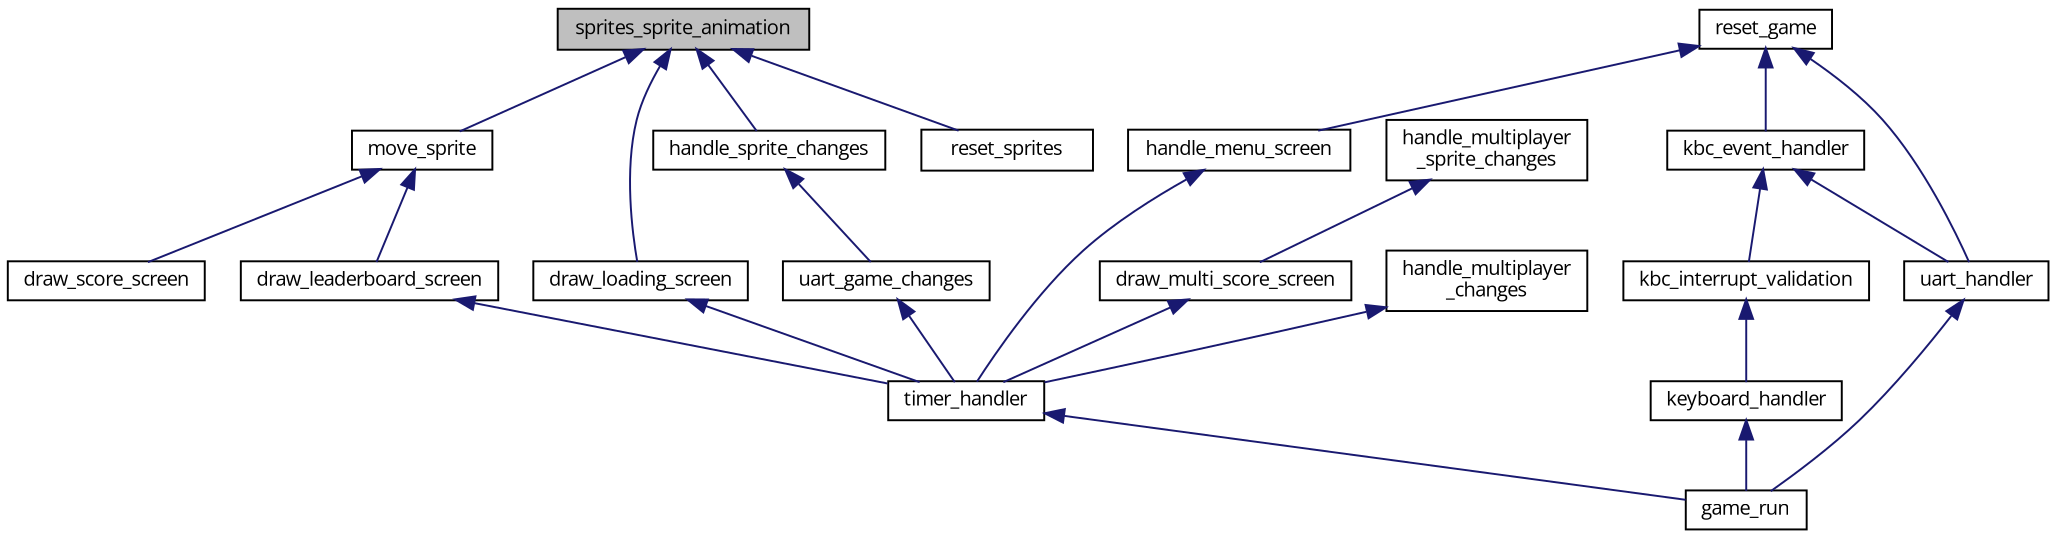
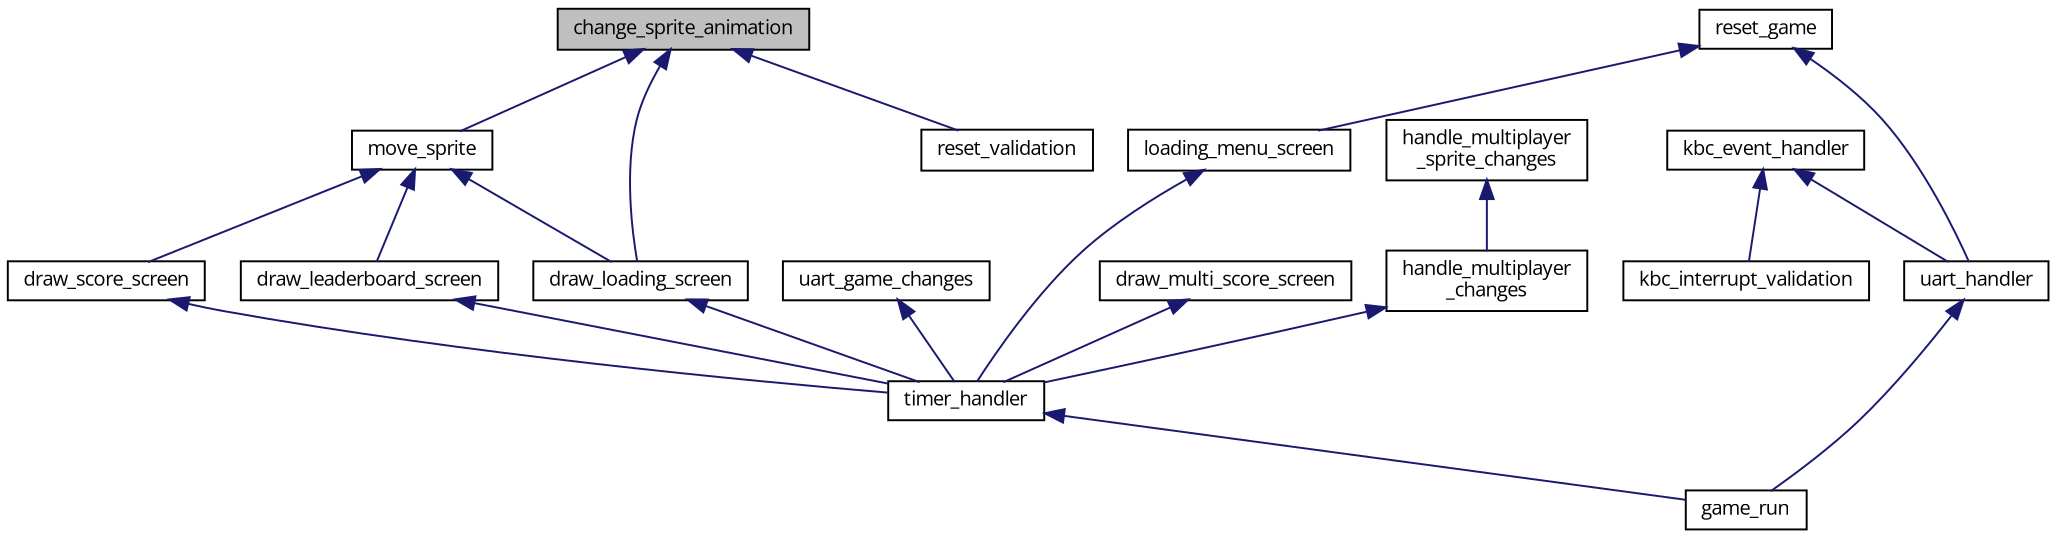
(683, 29) -> (683, 29)
(1766, 100) -> none
(769, 150) -> none
(1007, 150) -> (1007, 150)
(1239, 150) -> (1239, 150)
none -> (540, 221)
(1336, 225) -> (1487, 226)
none -> (537, 357)
(1746, 401) -> none
